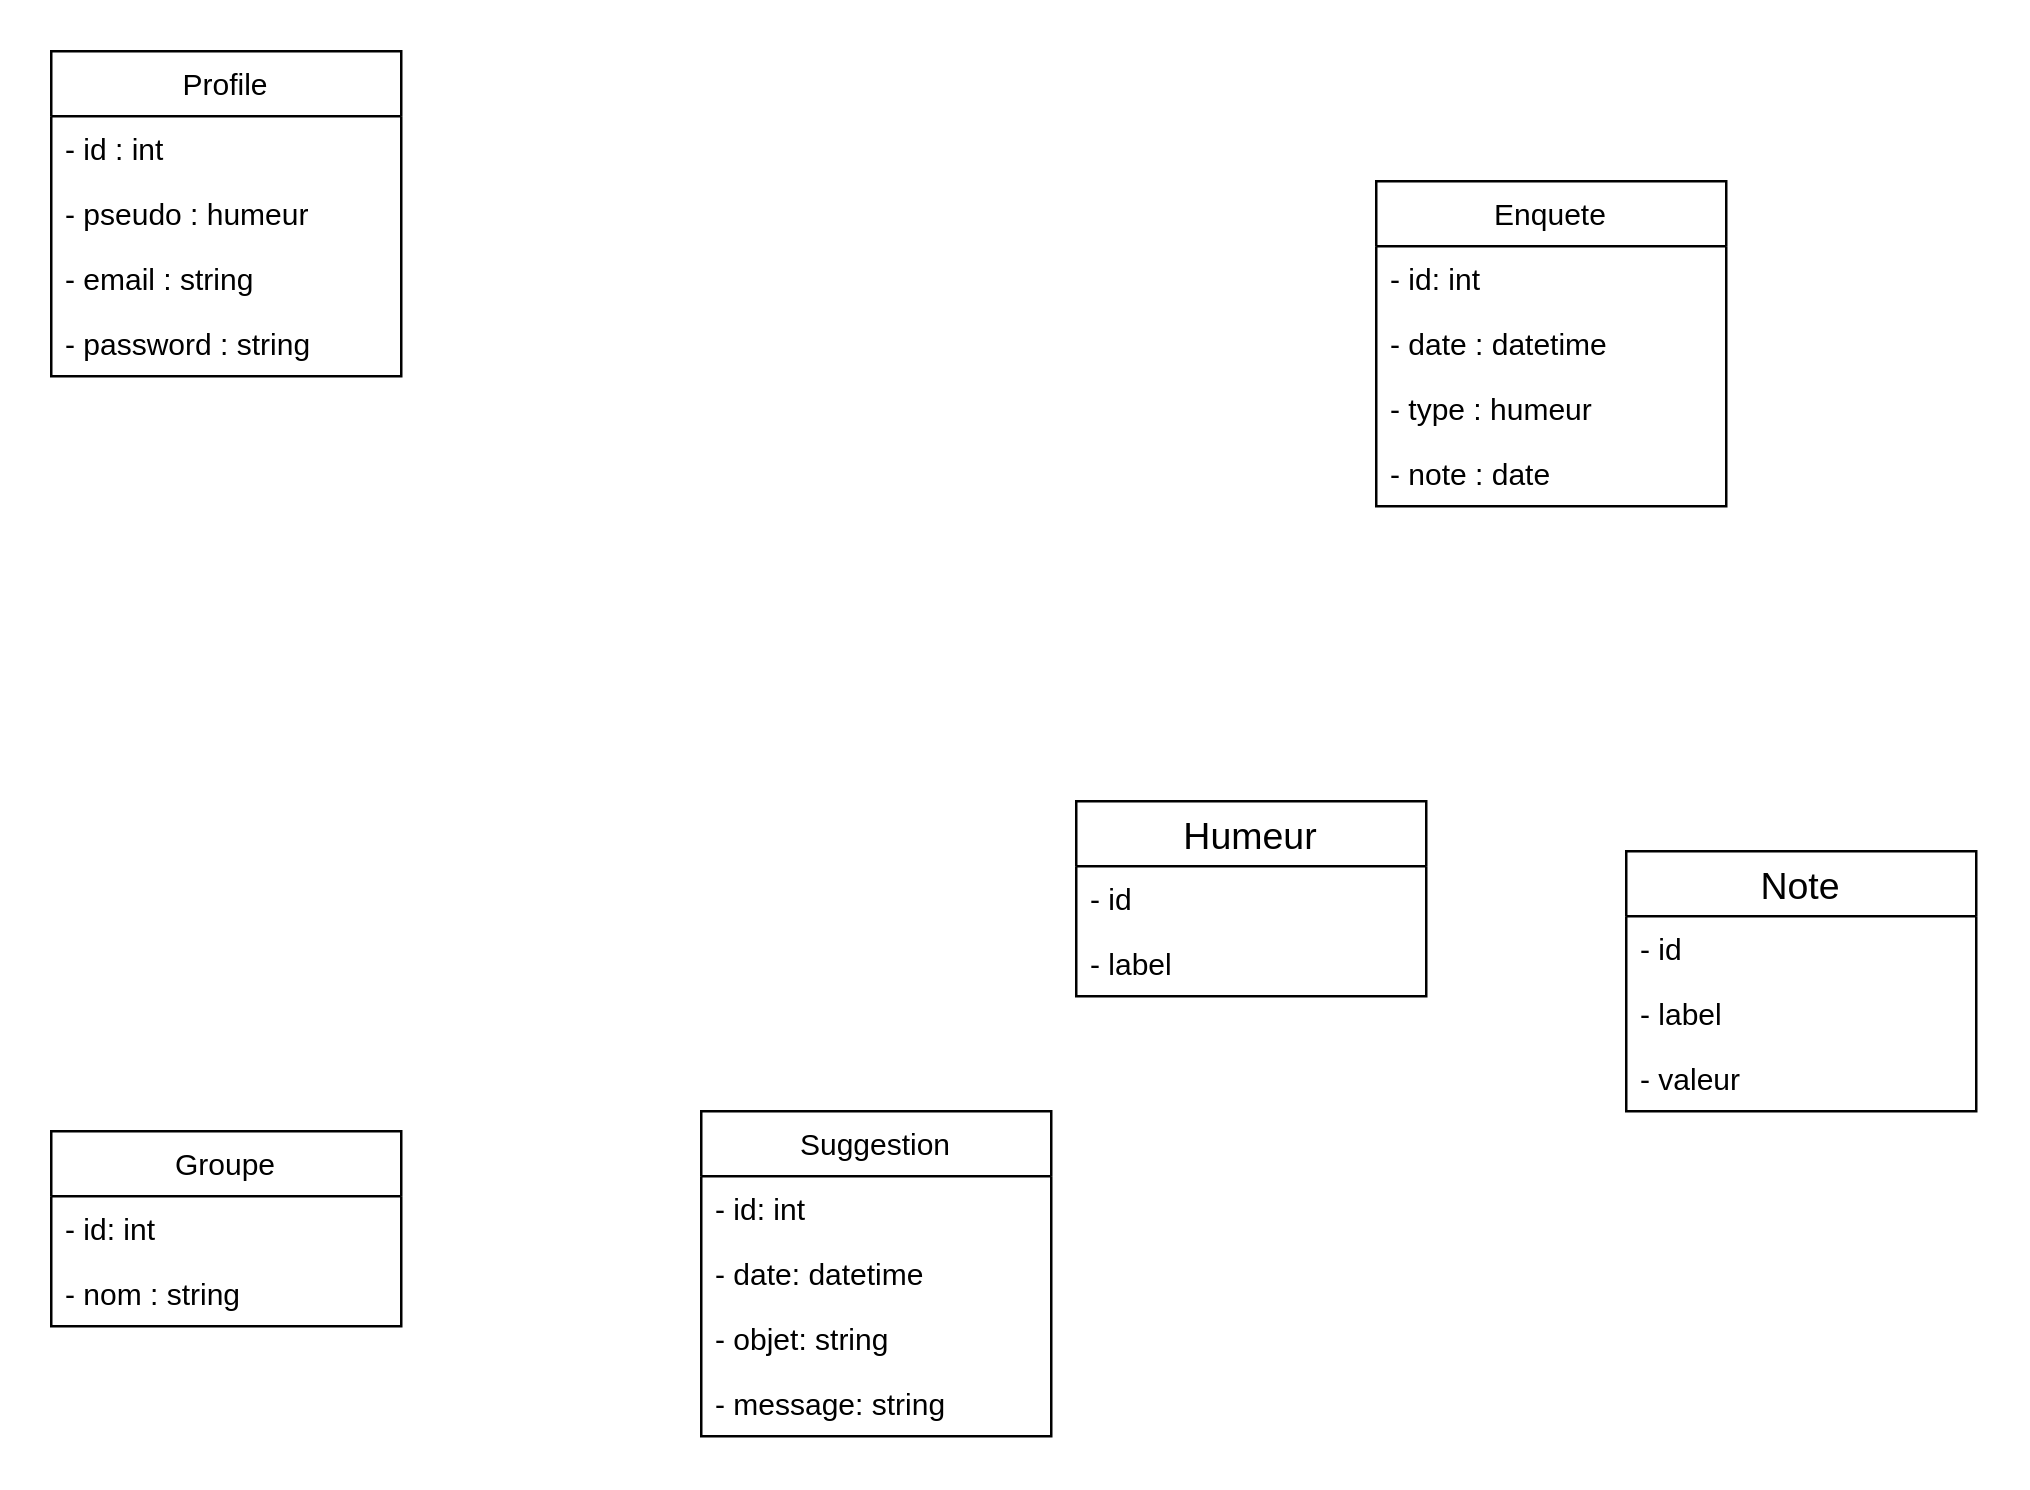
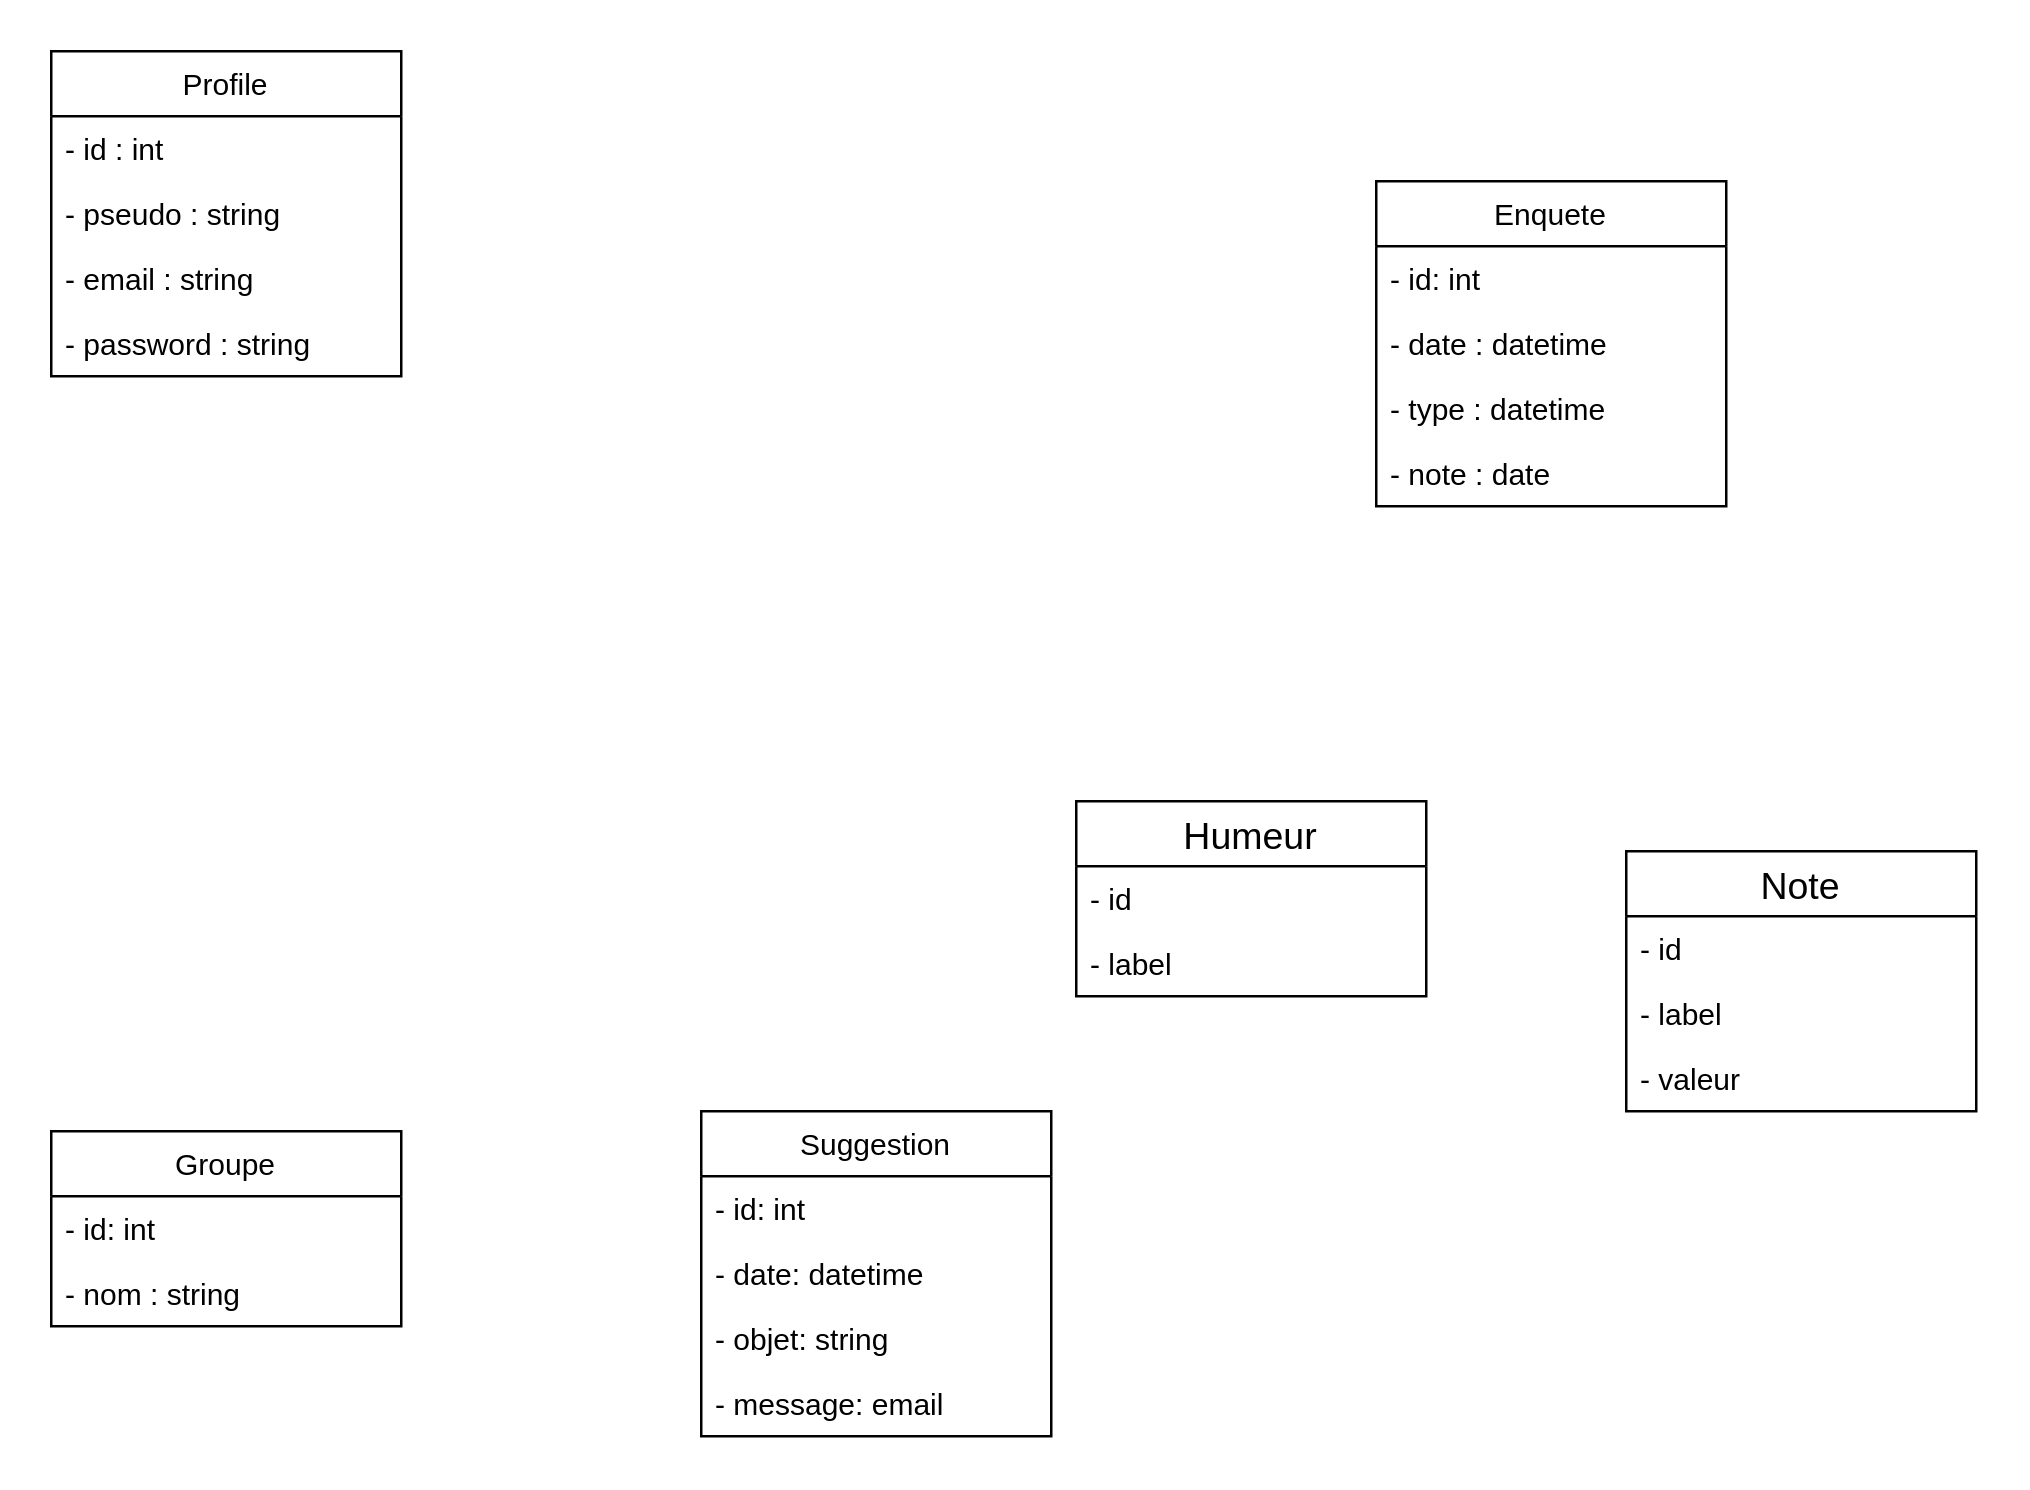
(192, 215) -> (188, 215)
(1500, 410) -> (1513, 410)
(842, 1405) -> (830, 1405)
